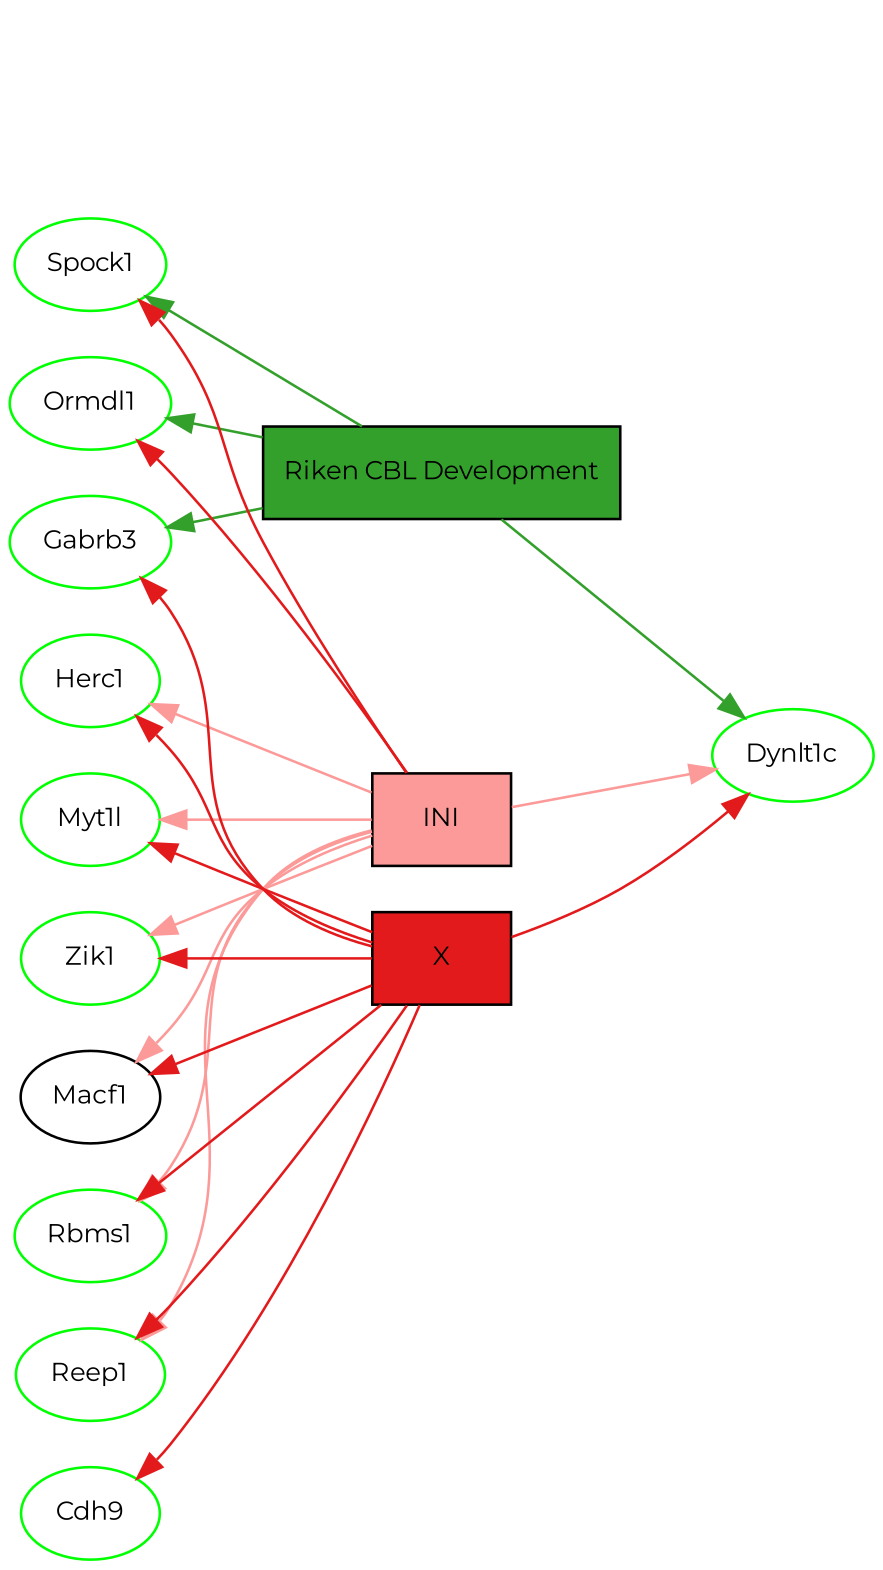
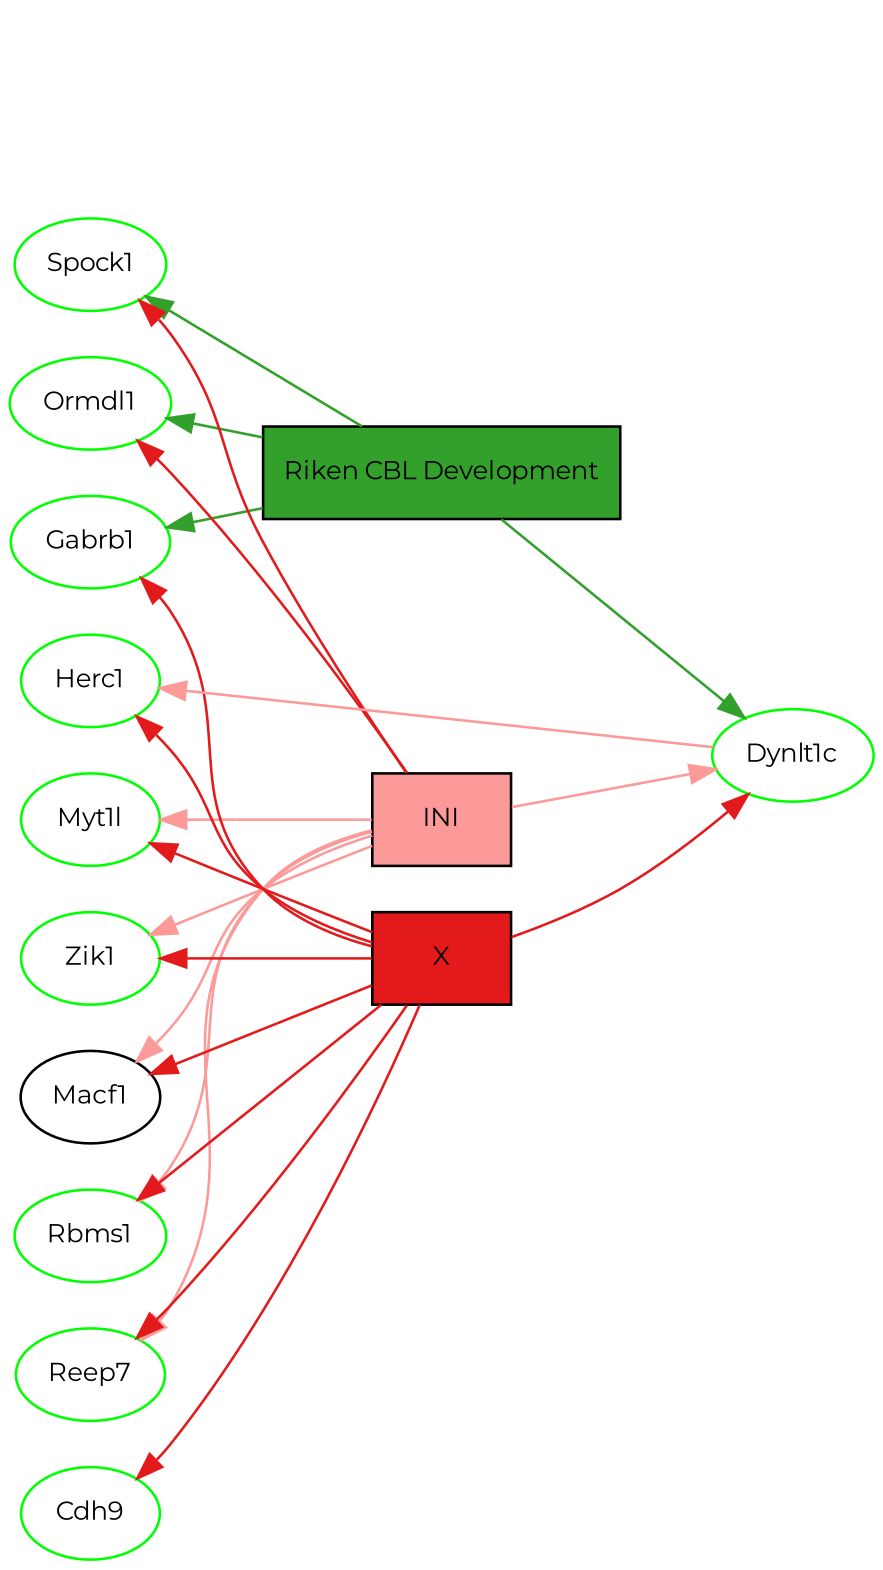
(90, 542) -> (90, 542)
(273, 753) -> (450, 719)
(90, 1375) -> (90, 1375)
